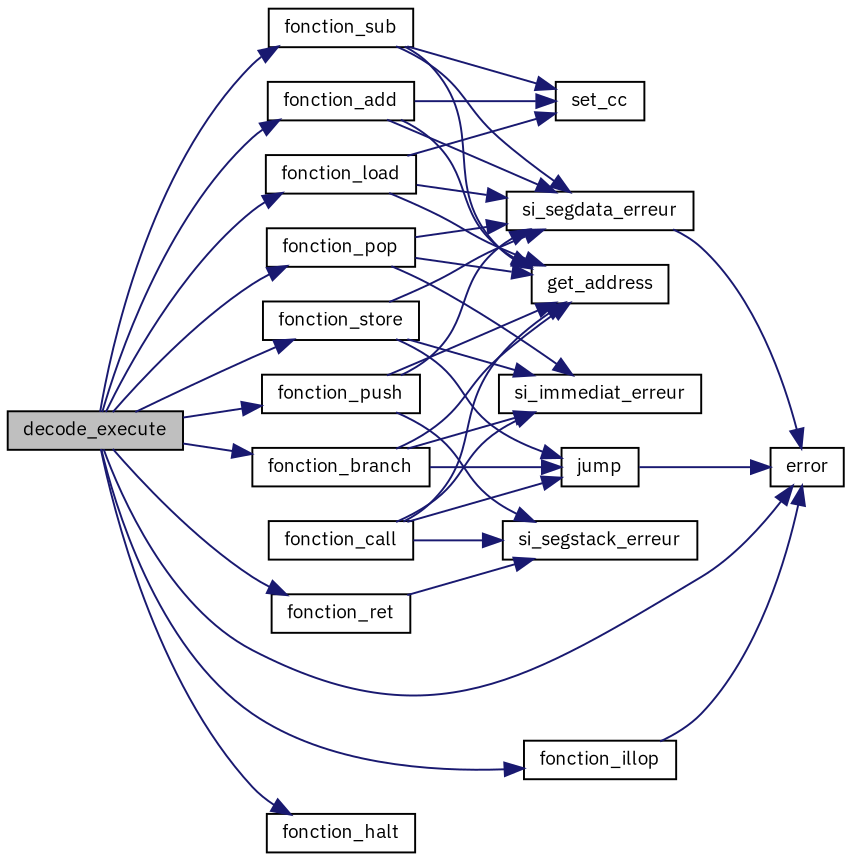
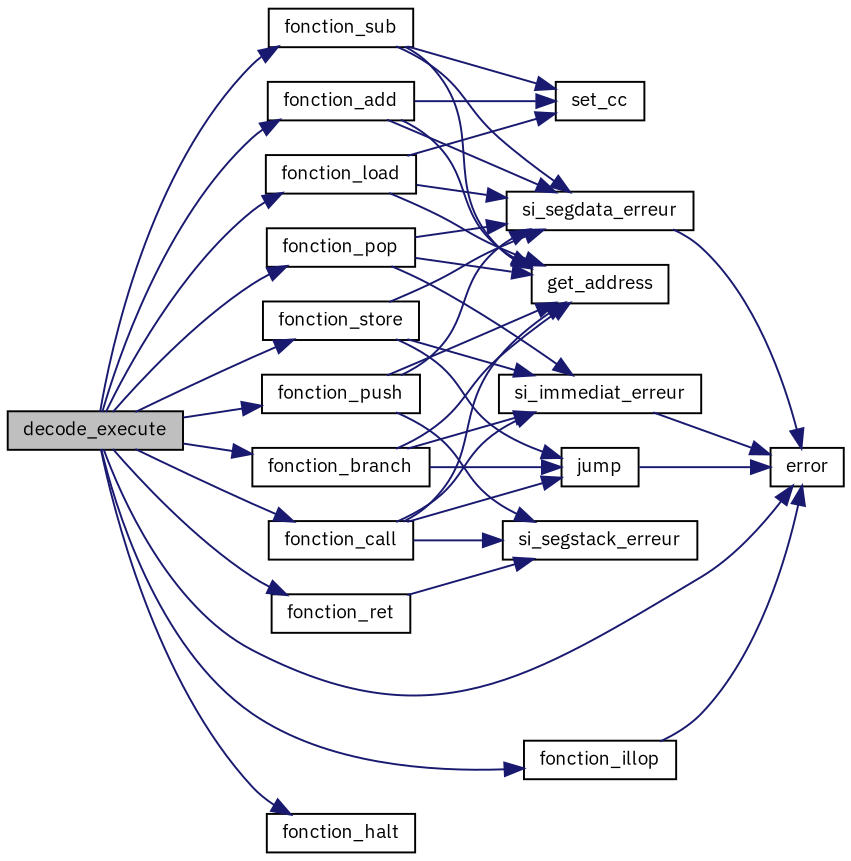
none -> (702, 430)
none -> (205, 482)
